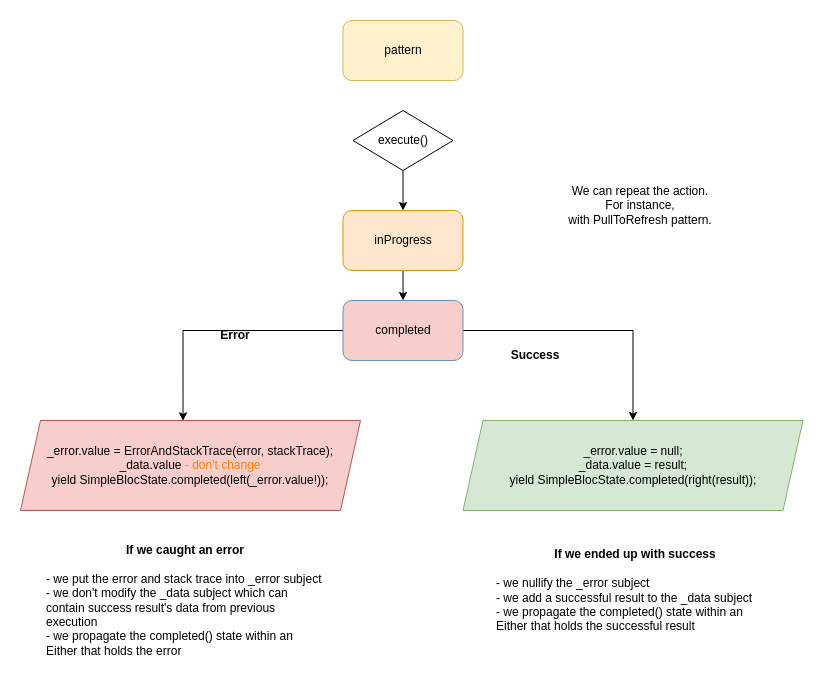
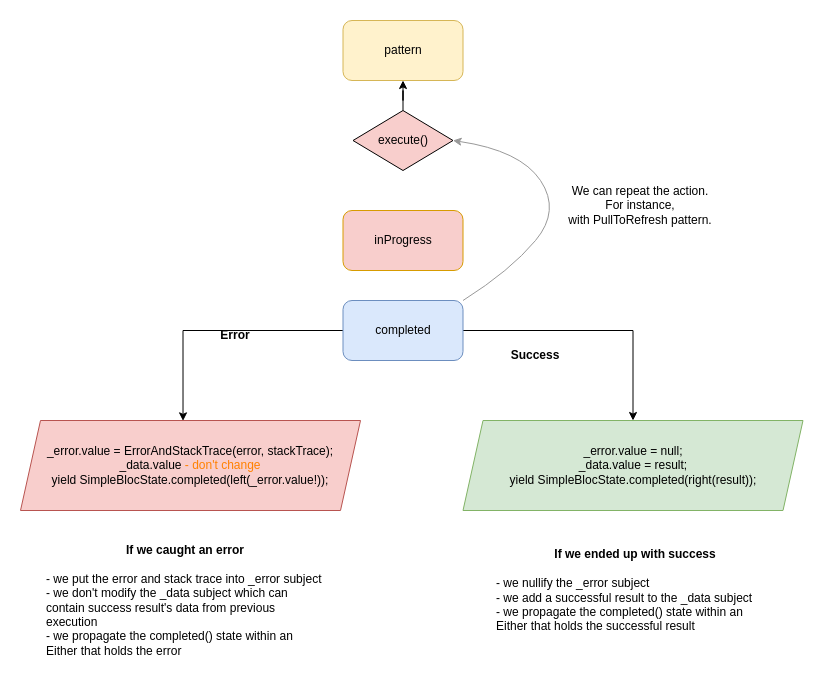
(403, 141) -> (403, 141)
(403, 187) -> (403, 92)
none -> (549, 213)
(403, 241) -> (403, 241)
(403, 282) -> none
(403, 331) -> (403, 331)
